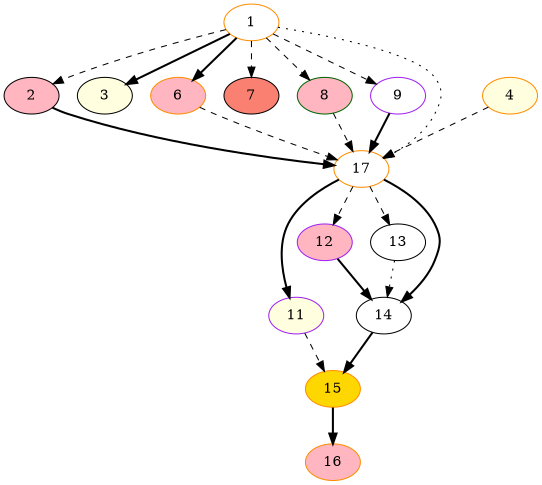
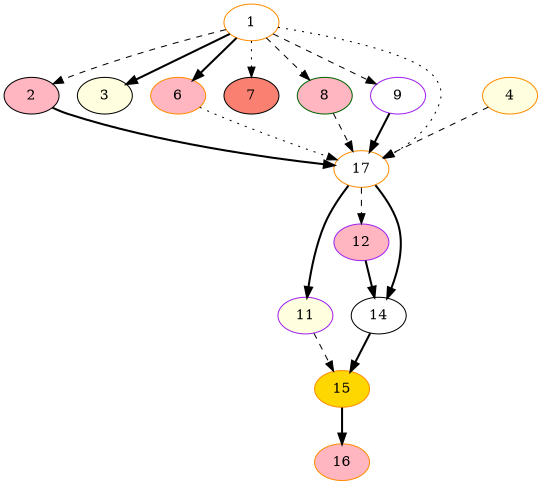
(251, 54) -> (251, 54)
(263, 133) -> (263, 133)
(398, 242) -> none
